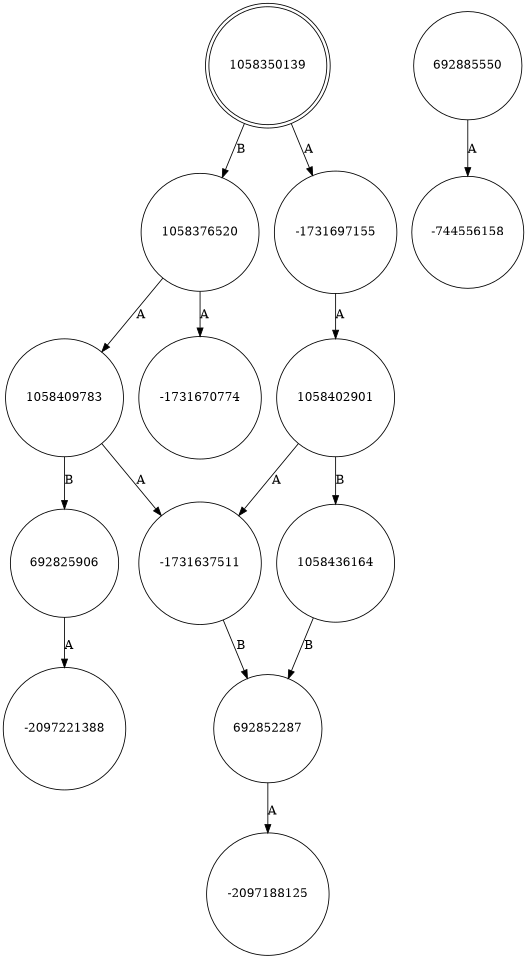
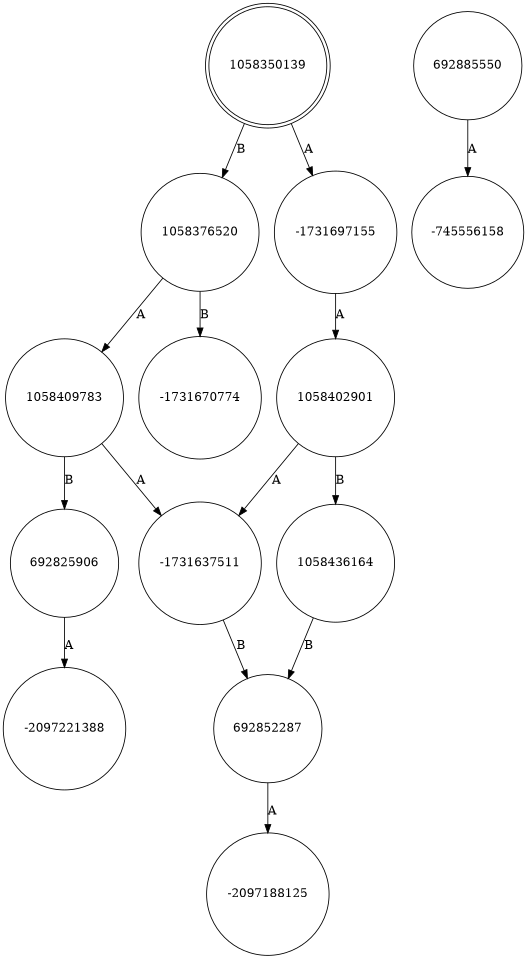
(468, 232) -> (468, 232)
(204, 315) -> (205, 315)
